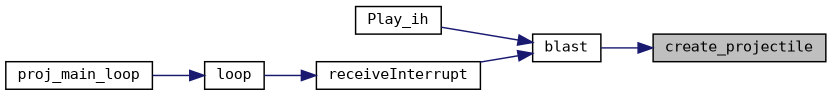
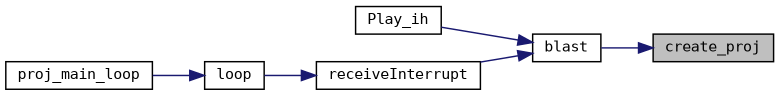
(739, 48) -> (713, 48)
